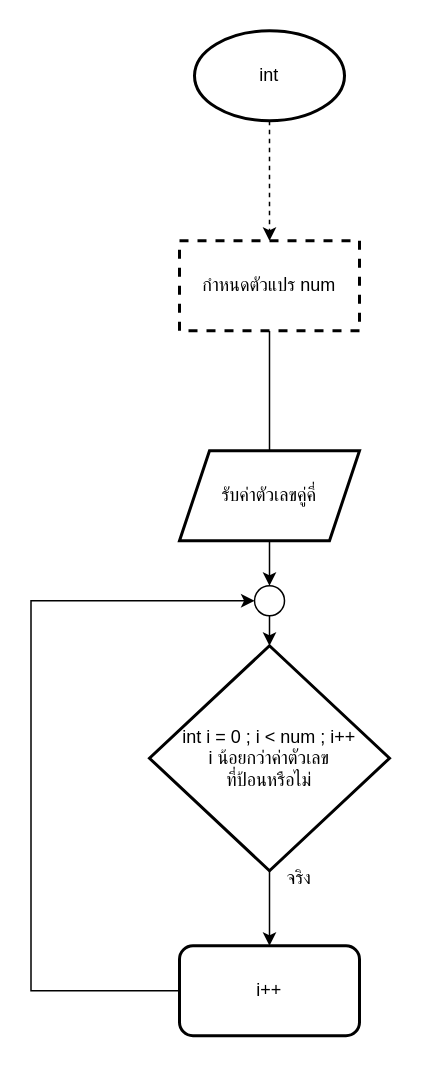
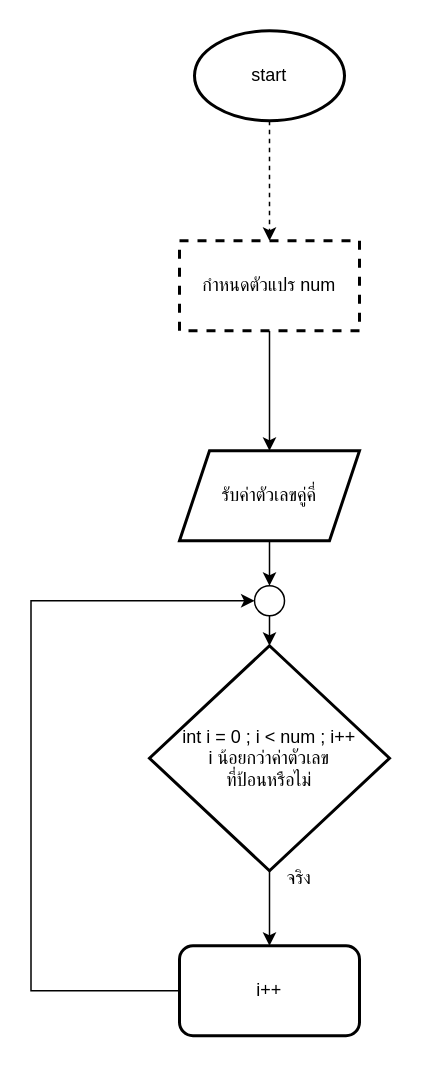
(269, 76) -> (269, 76)
(269, 443) -> (269, 439)
